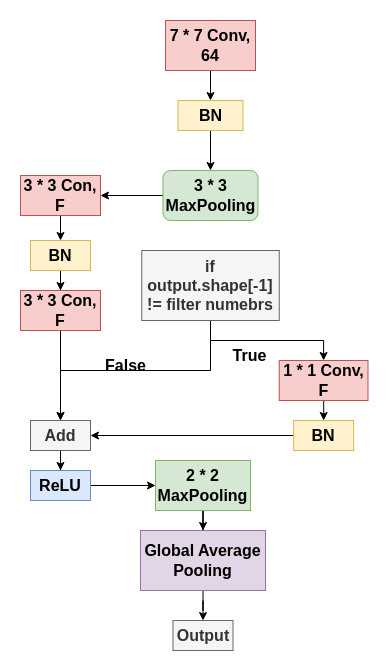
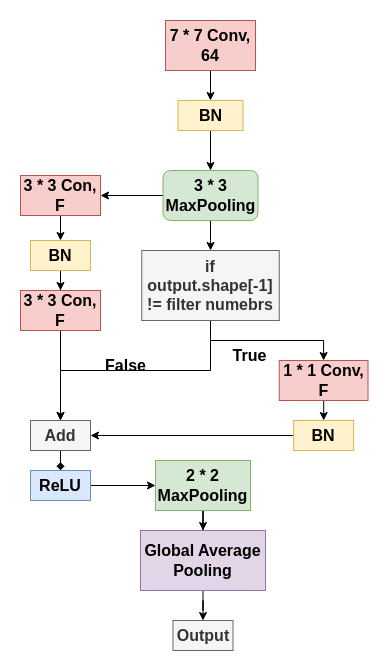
none -> (211, 232)
(61, 462) -> (61, 462)
